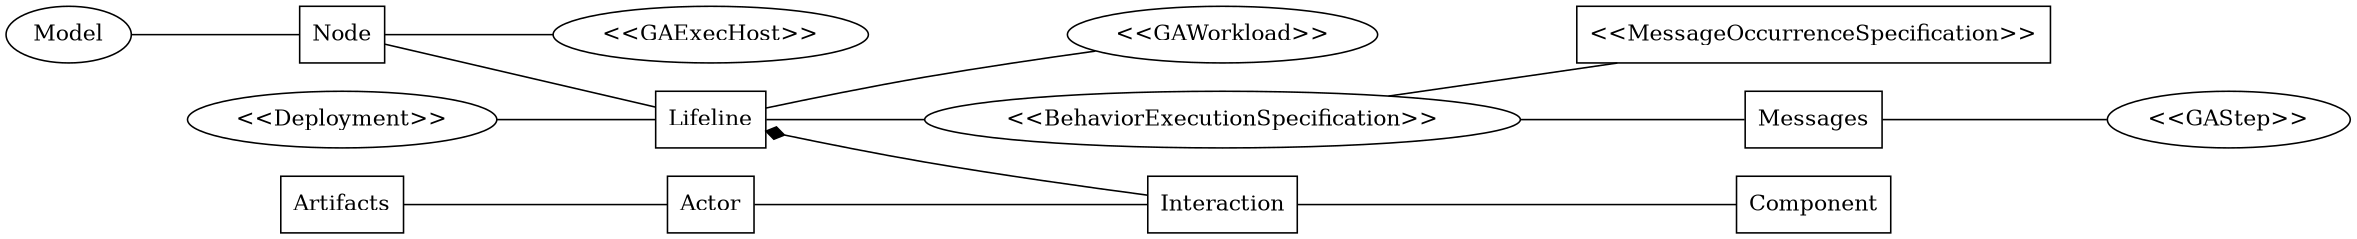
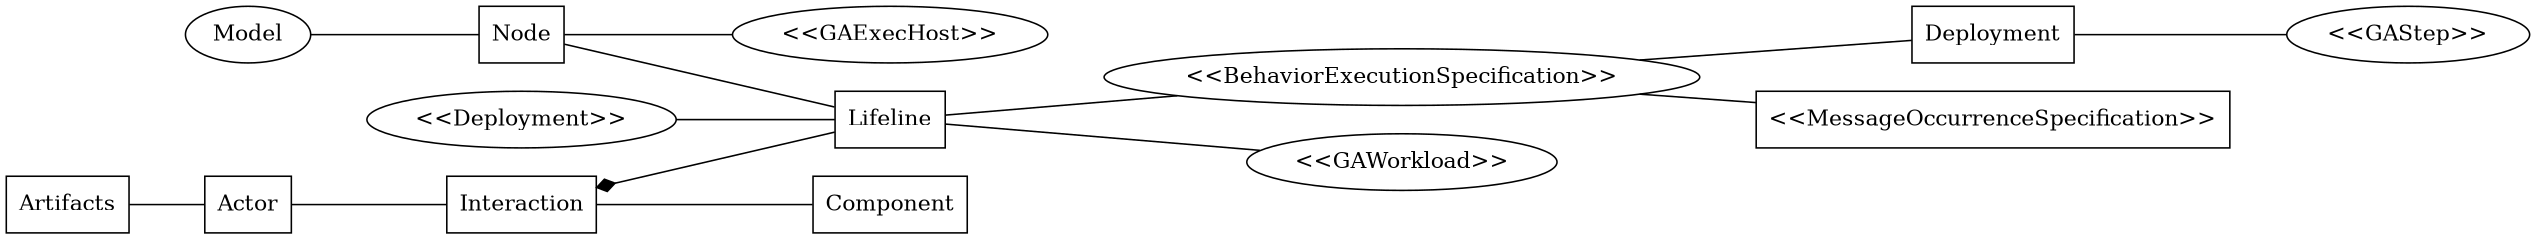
(1814, 120) -> (1993, 35)
(965, 169) -> (725, 158)
